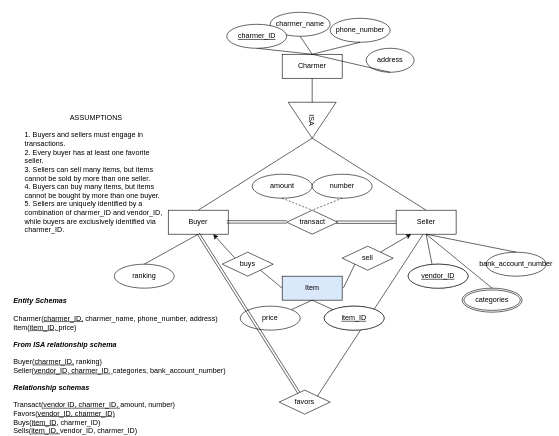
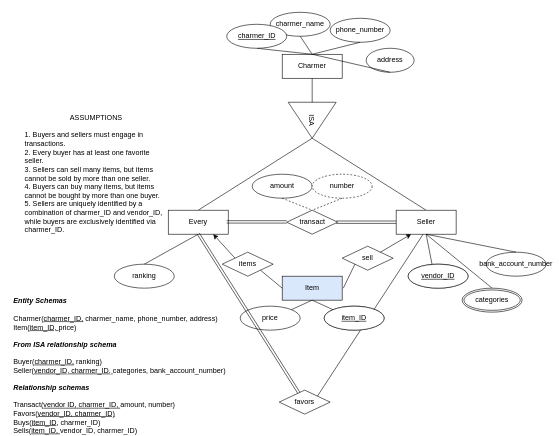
(342, 186) -> (342, 186)
(198, 222) -> (198, 222)
(248, 264) -> (248, 264)
